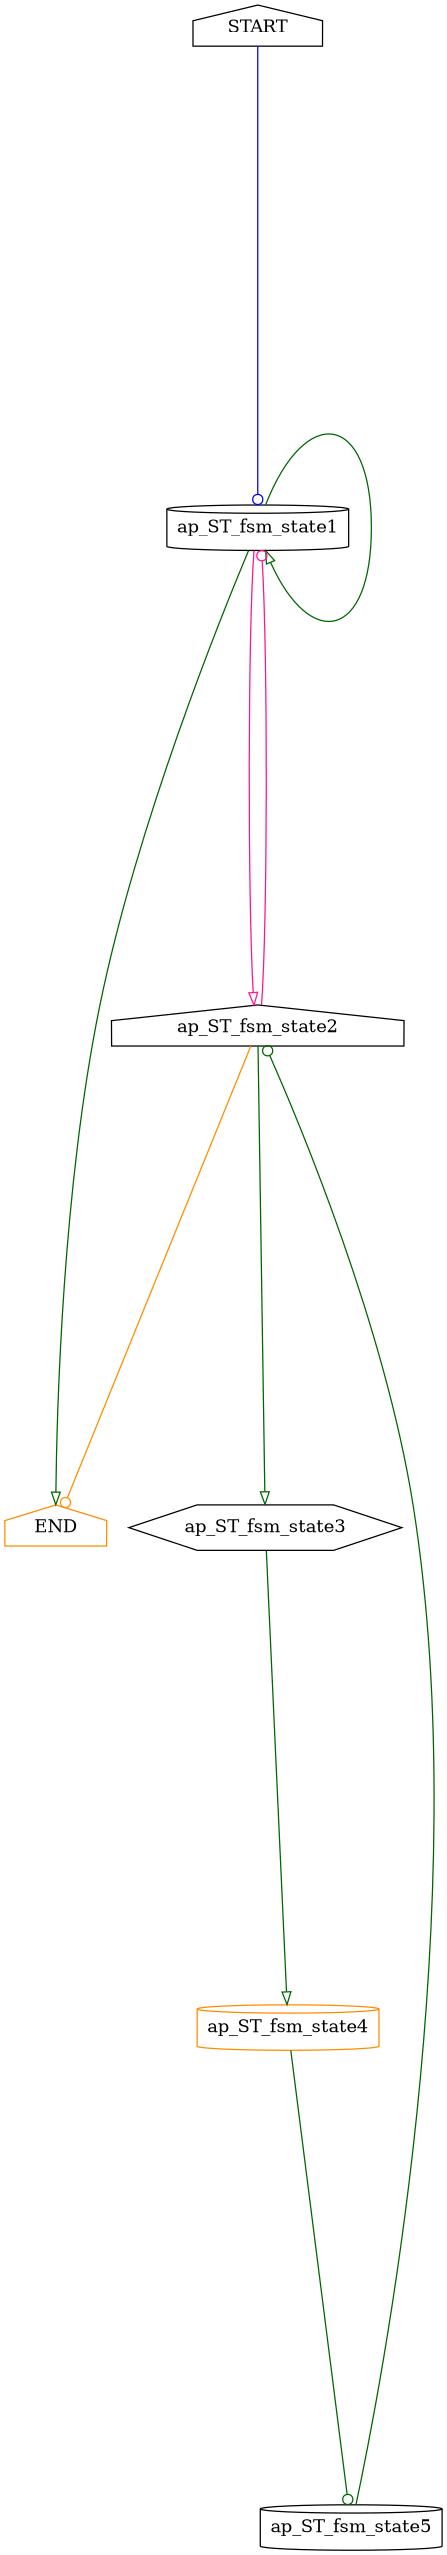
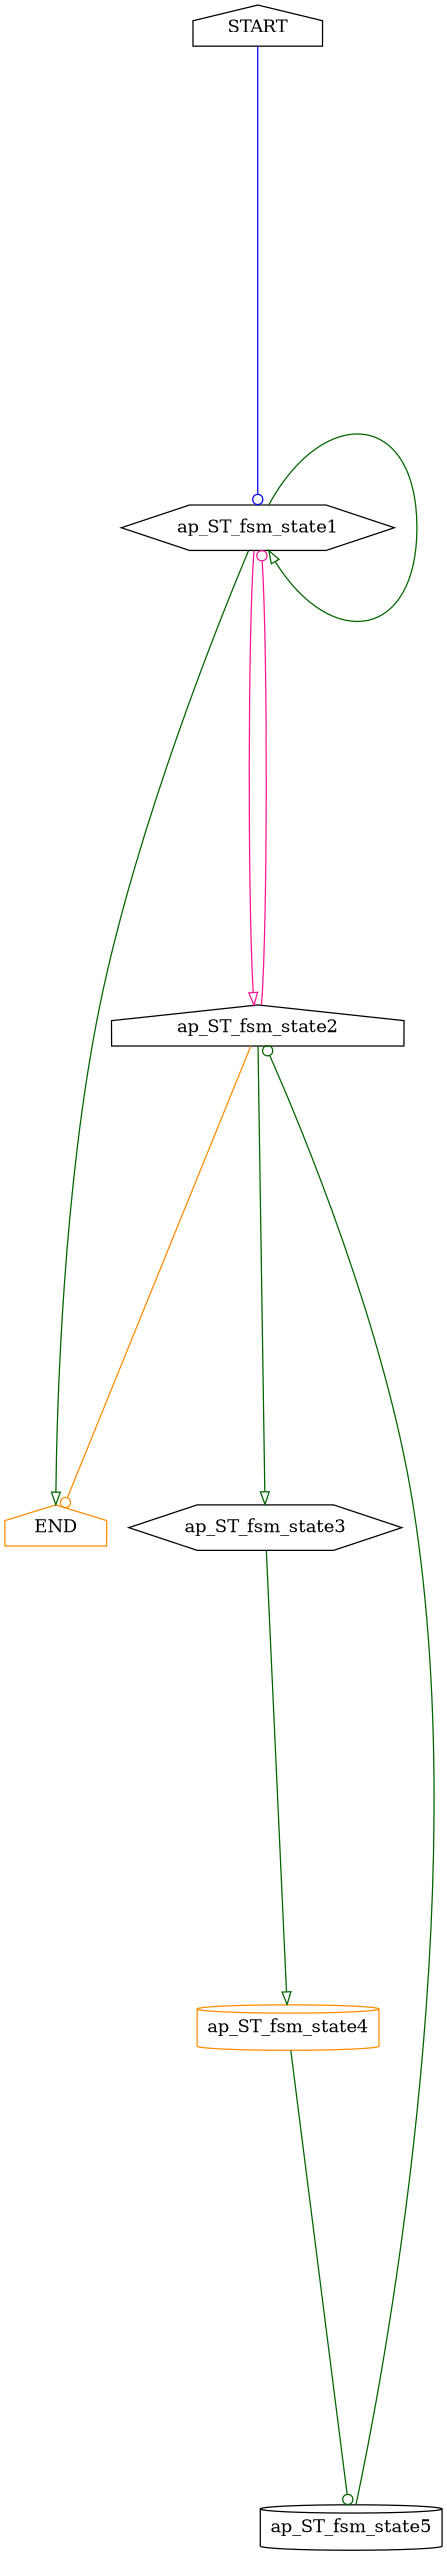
(258, 528) -> (258, 528)
